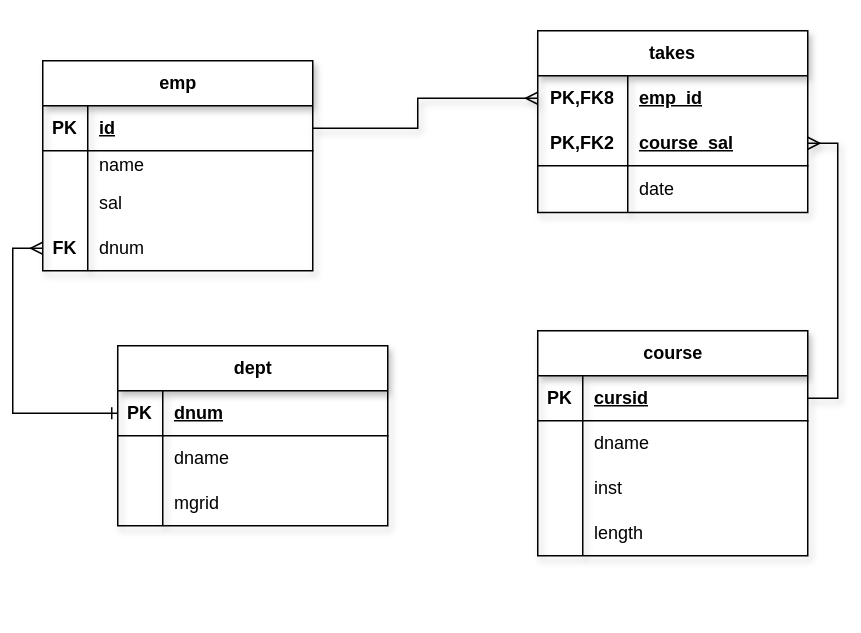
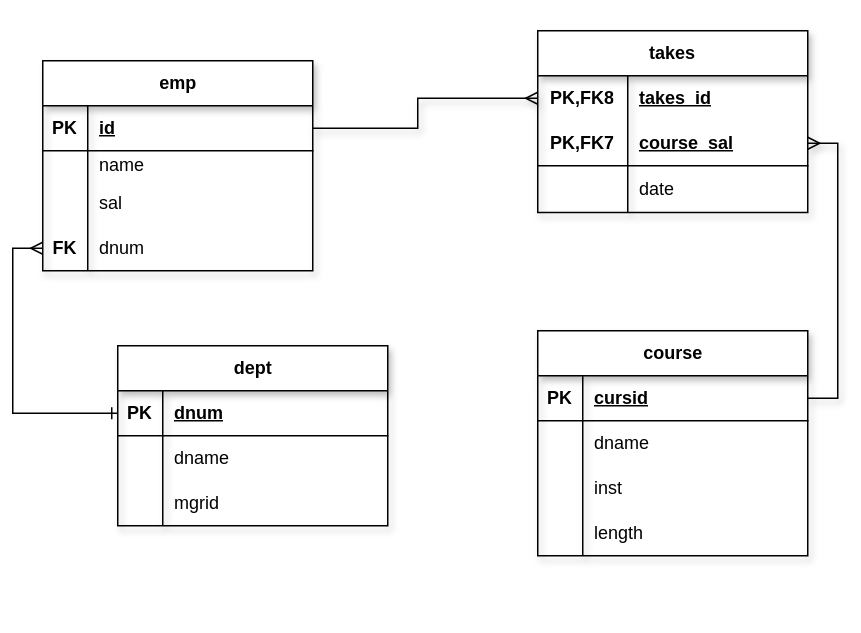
(668, 98) -> (678, 98)
(583, 143) -> (583, 143)
